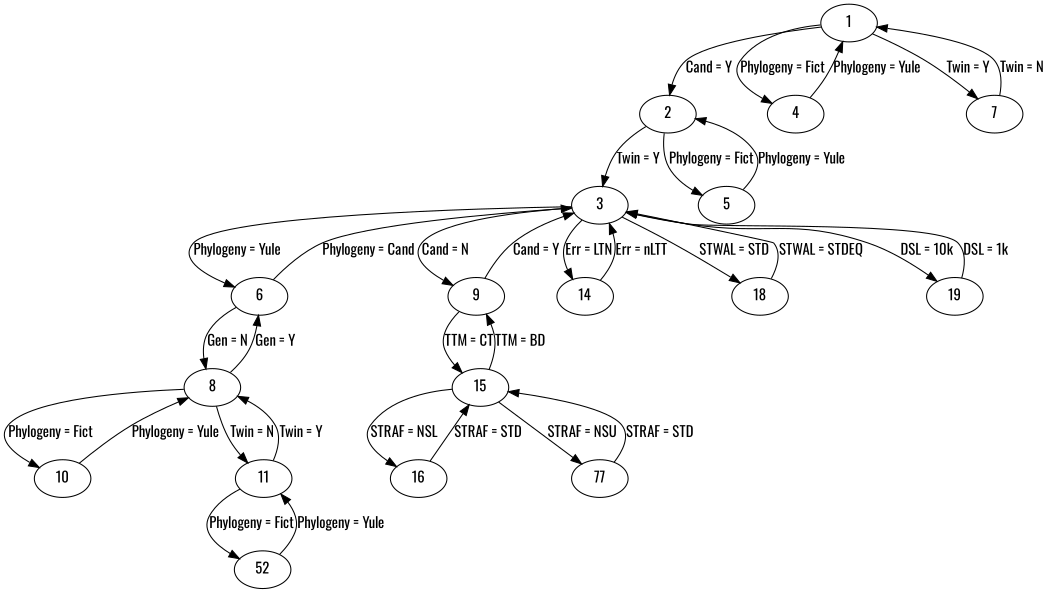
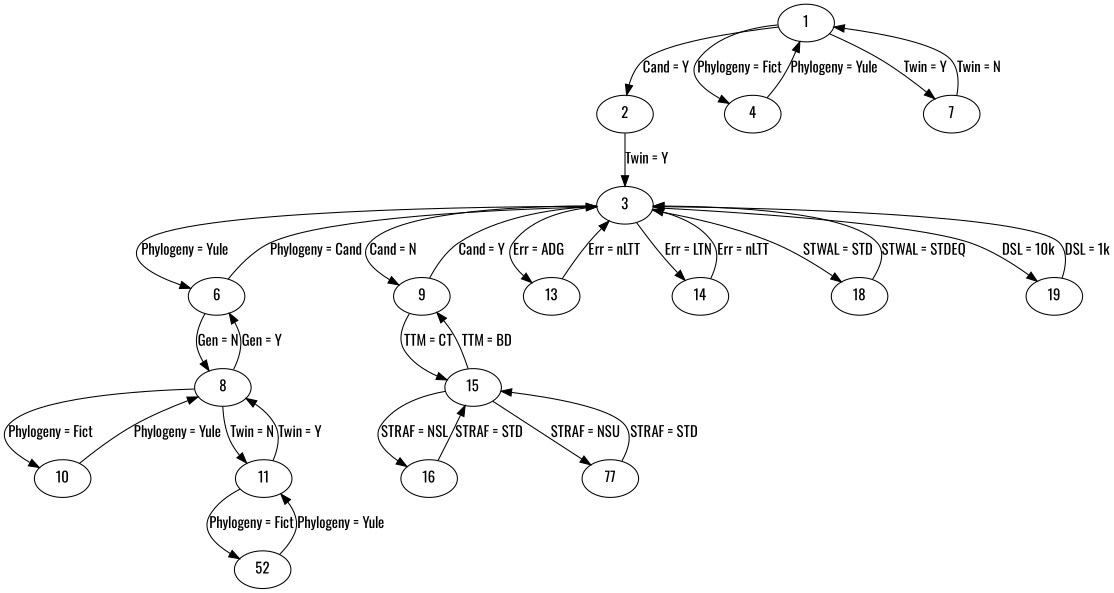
(727, 205) -> none
none -> (552, 296)
